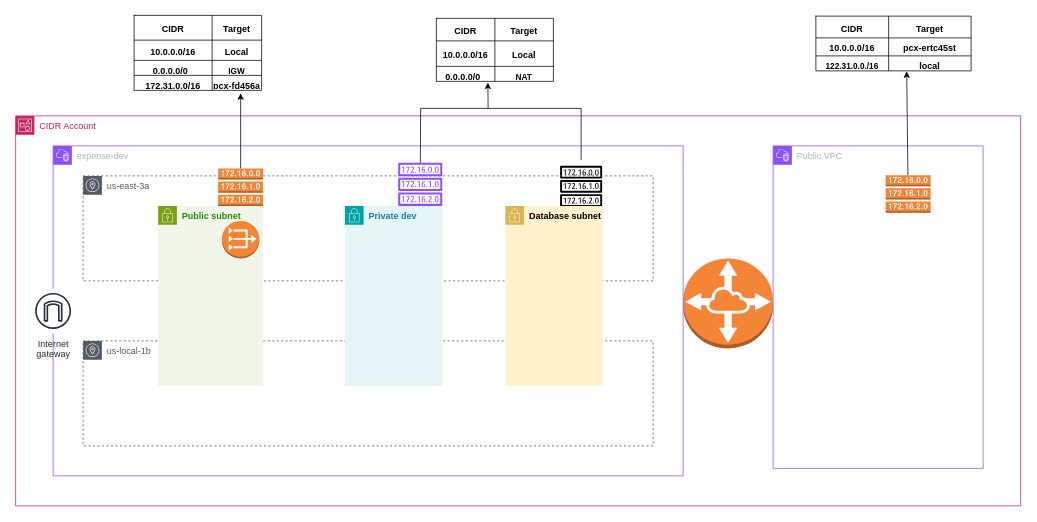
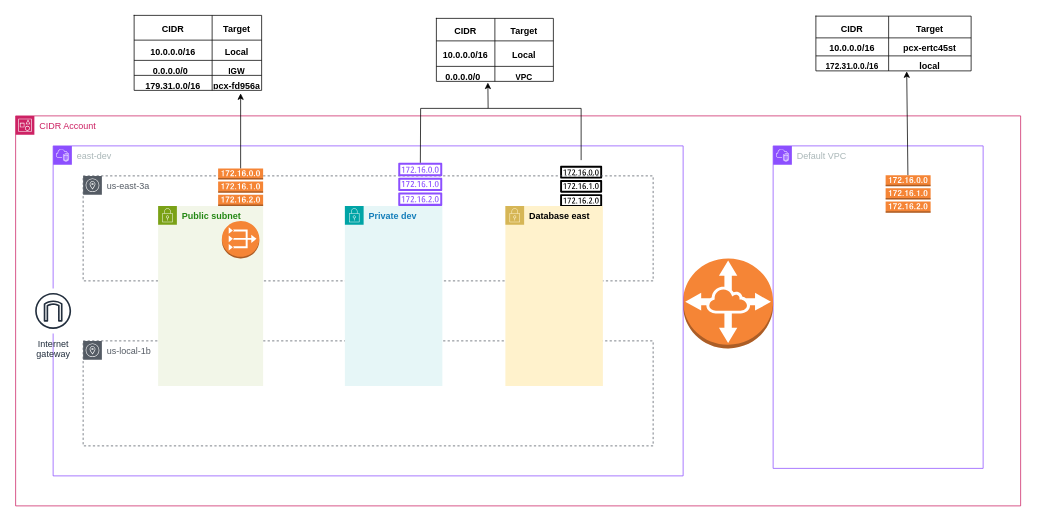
(852, 63) -> (852, 63)
(524, 74) -> (524, 74)
(173, 83) -> (173, 83)
(237, 83) -> (237, 83)
(105, 157) -> (97, 157)
(819, 157) -> (822, 157)
(566, 217) -> (561, 217)
